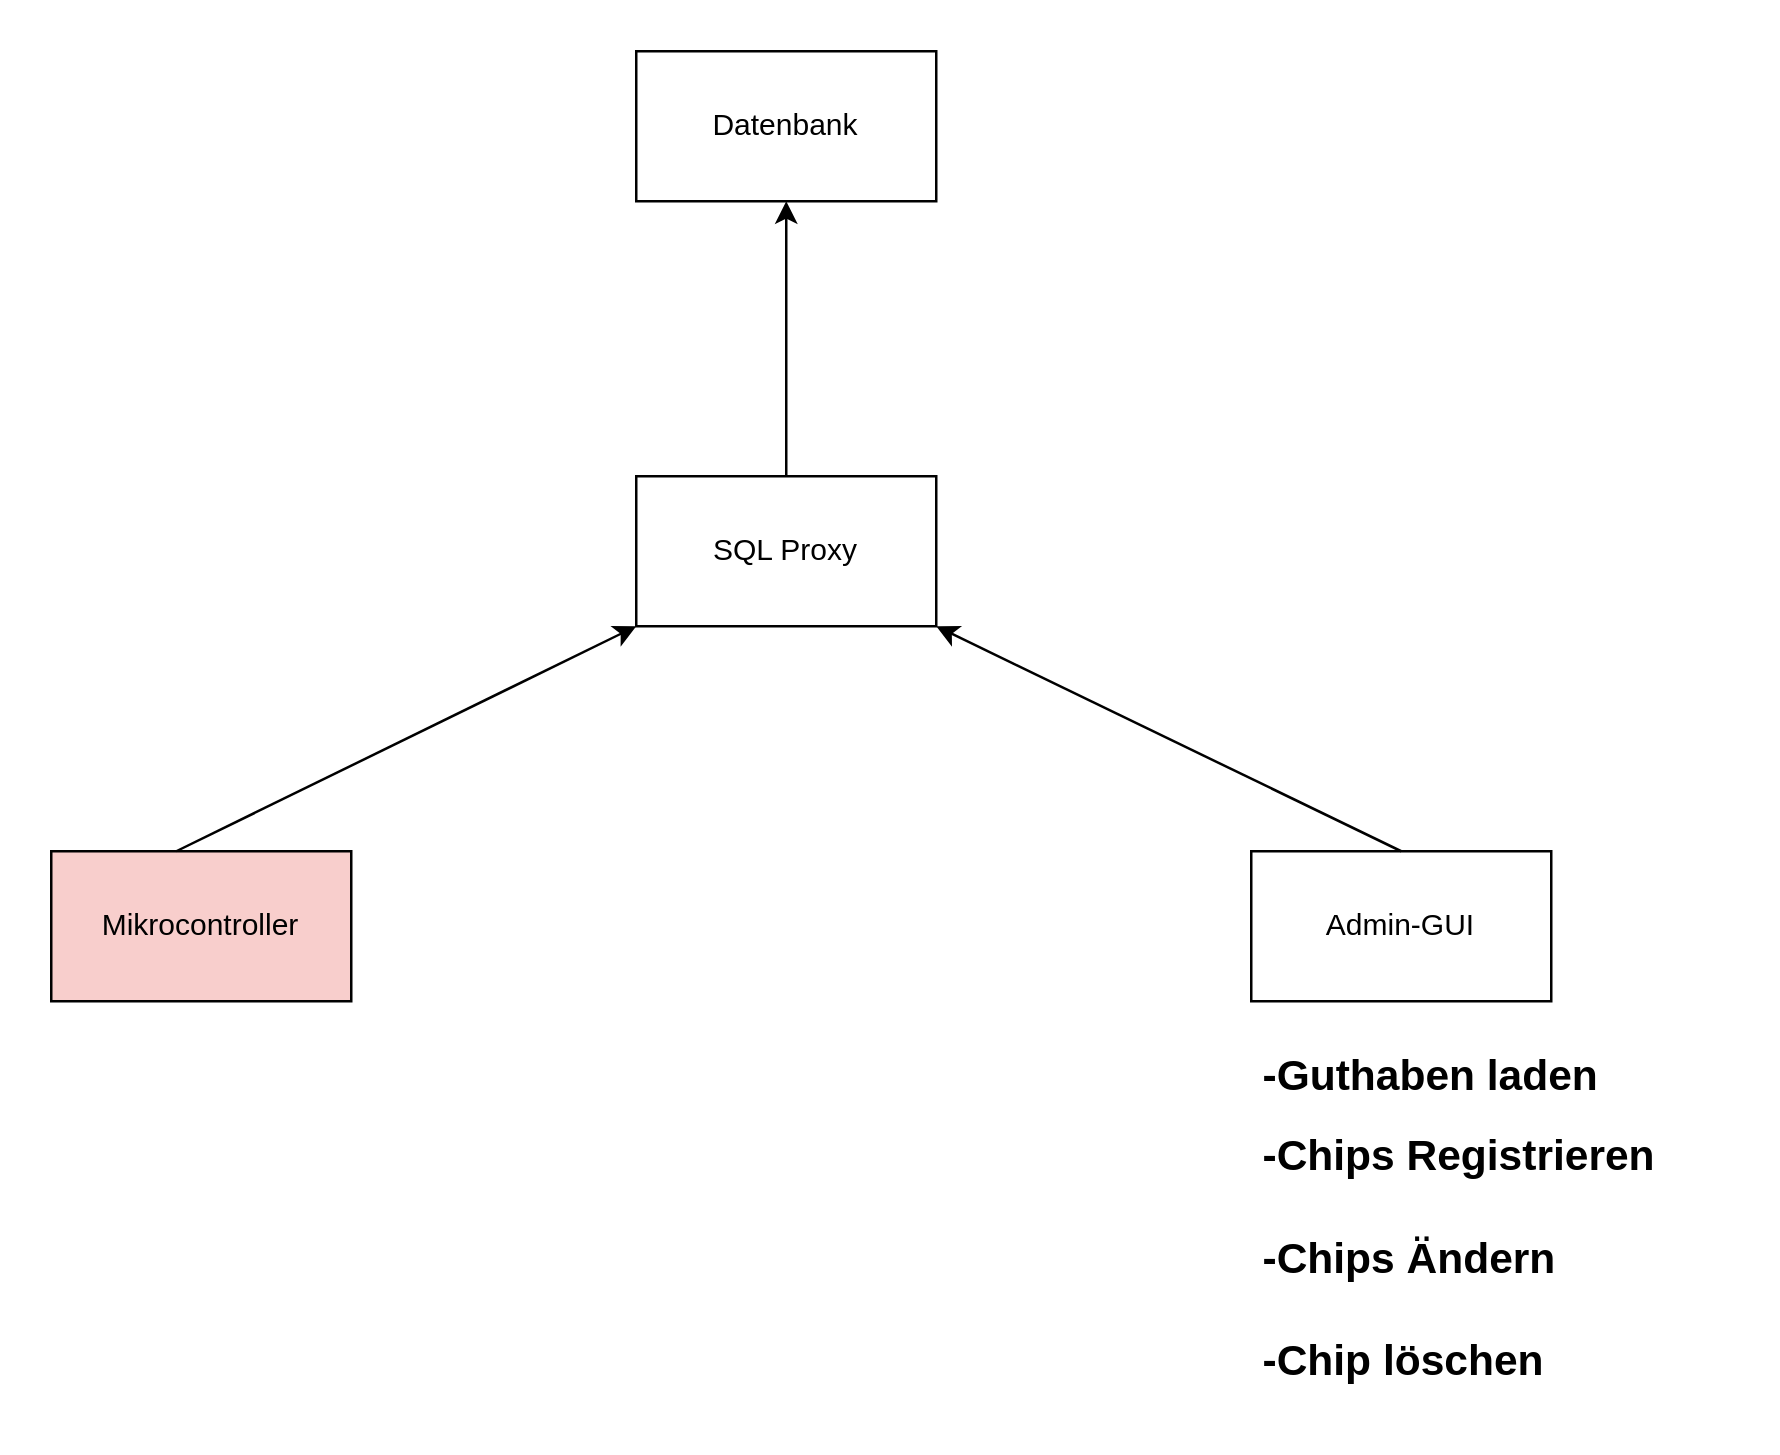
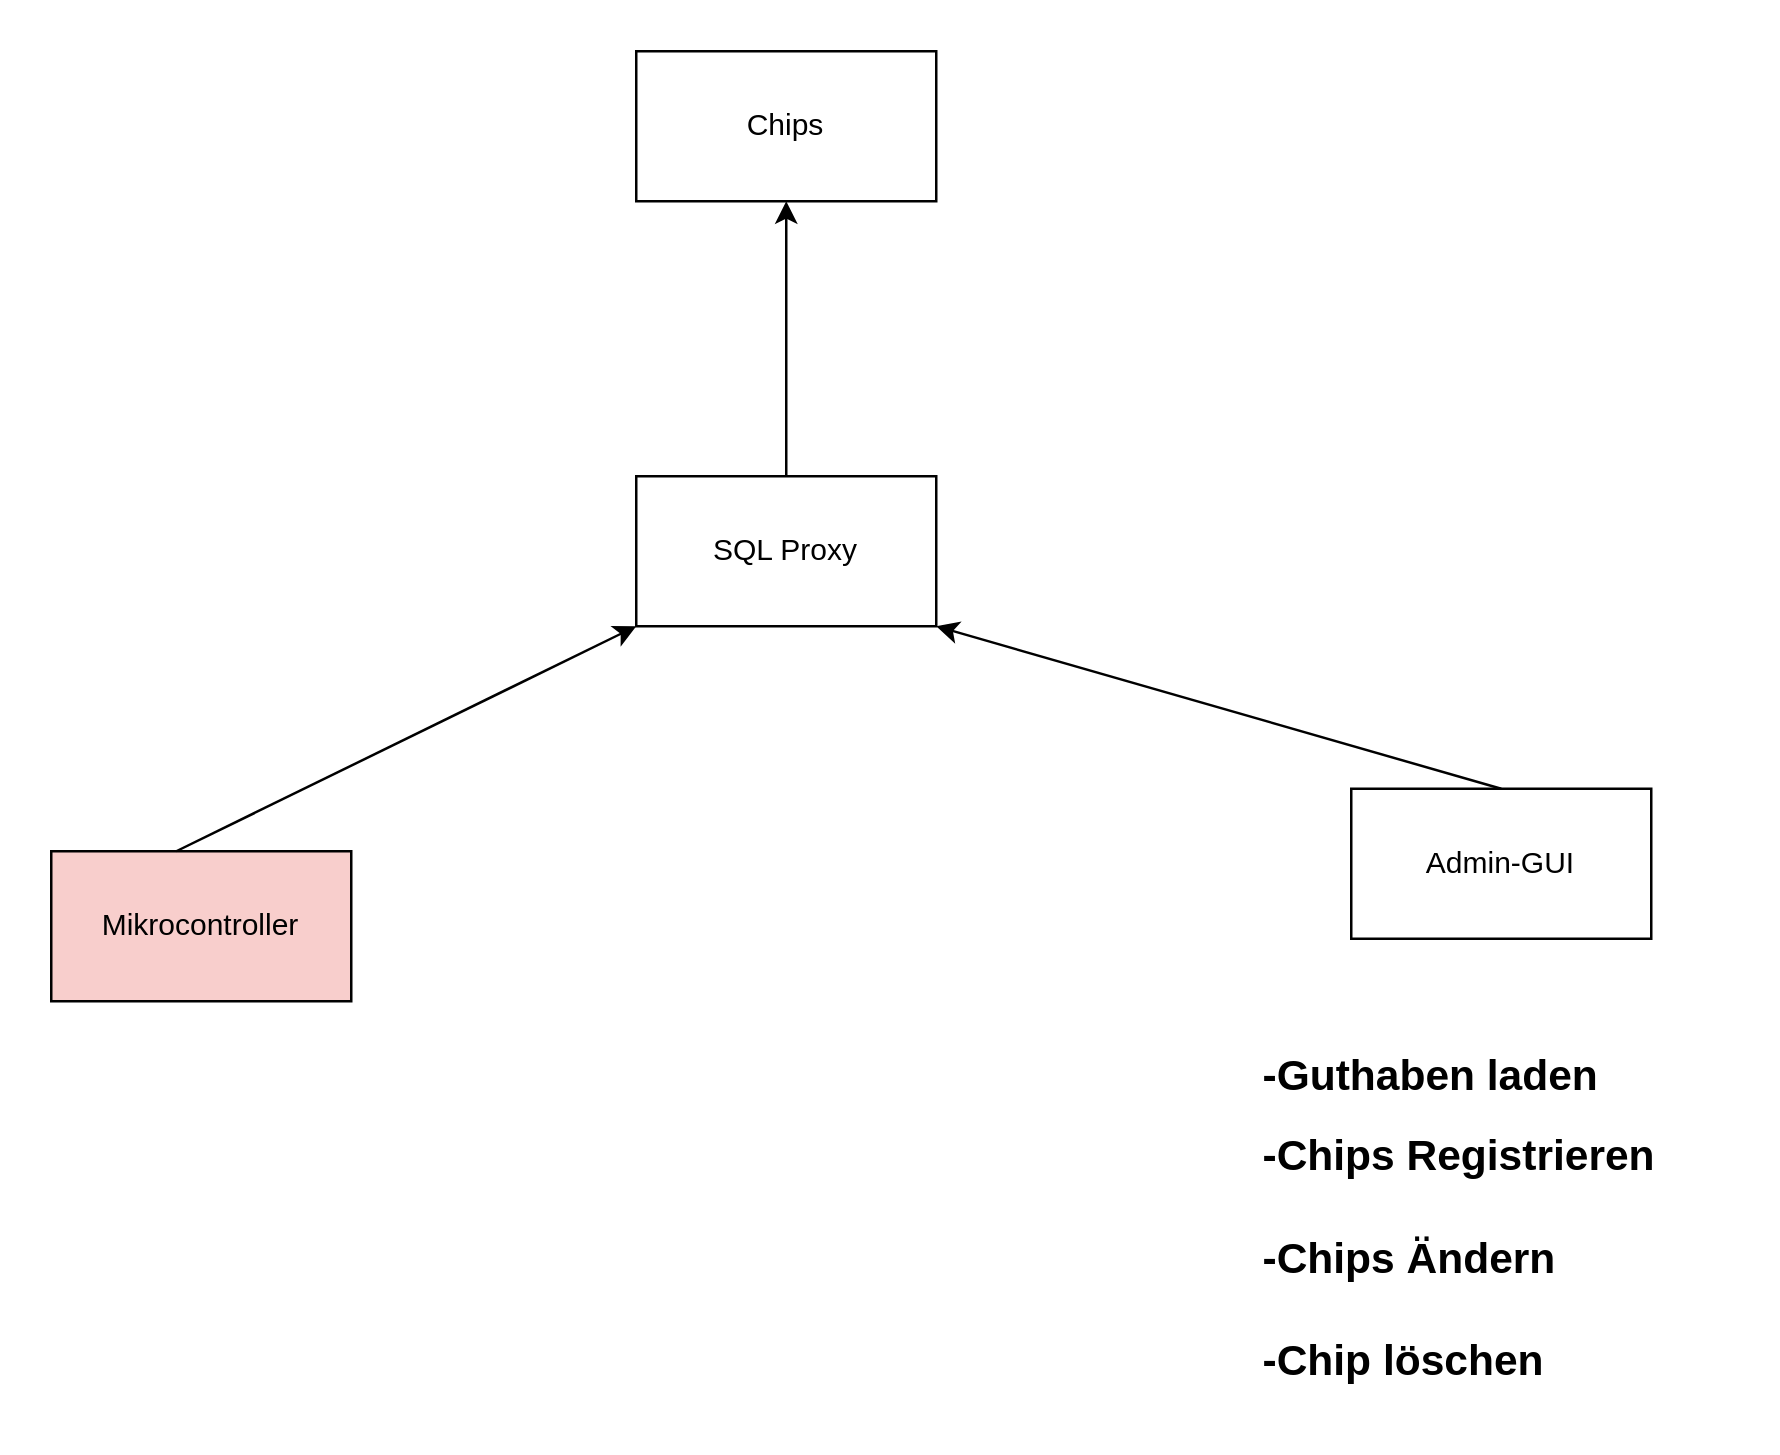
(786, 126) -> (786, 126)
(1401, 926) -> (1501, 864)
